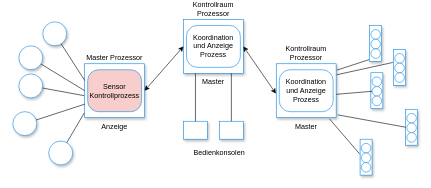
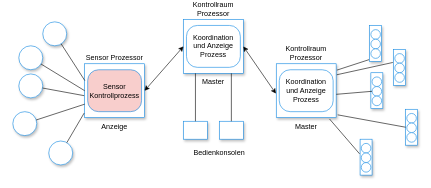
(114, 53) -> (114, 53)
